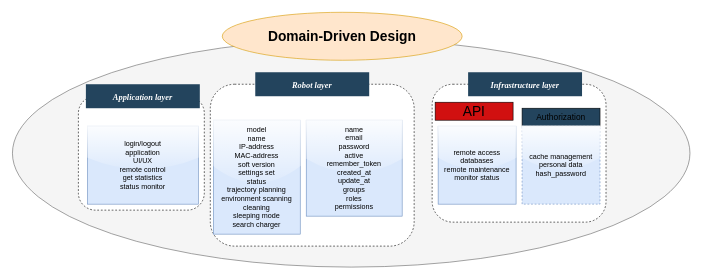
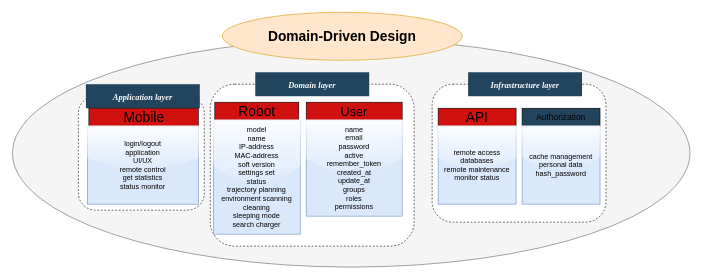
(312, 85) -> (312, 85)
none -> (257, 111)
none -> (354, 111)
(474, 111) -> (477, 117)
none -> (144, 117)
(561, 165) -> (561, 165)
